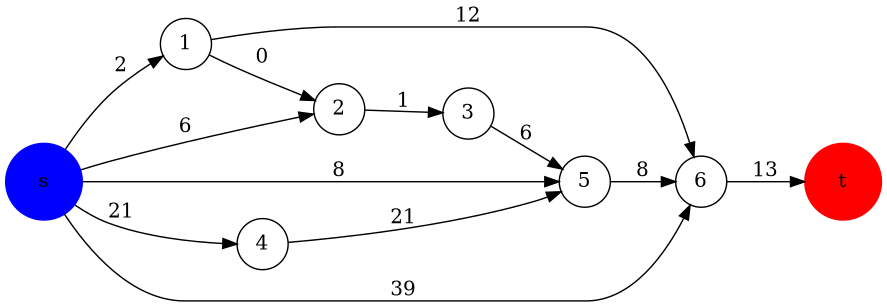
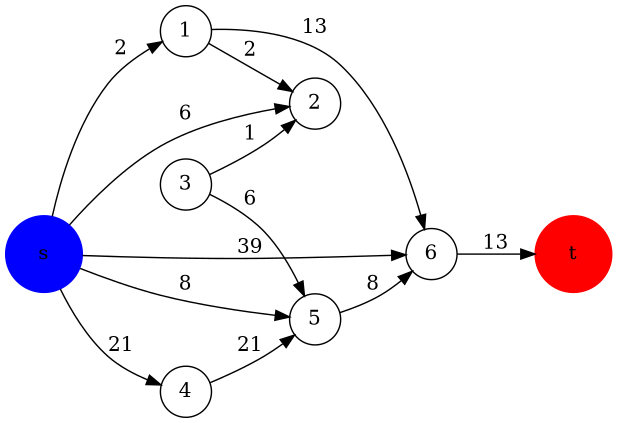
(468, 16) -> (315, 28)
(263, 57) -> (251, 50)
(396, 111) -> (248, 154)
